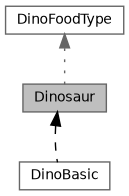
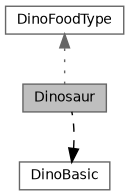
(55, 144) -> (74, 130)
